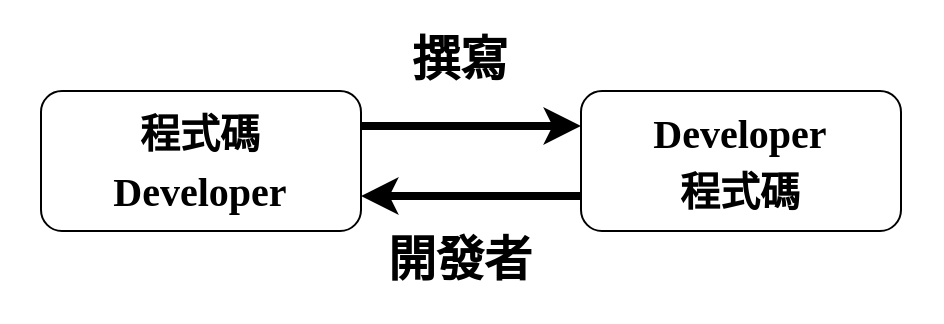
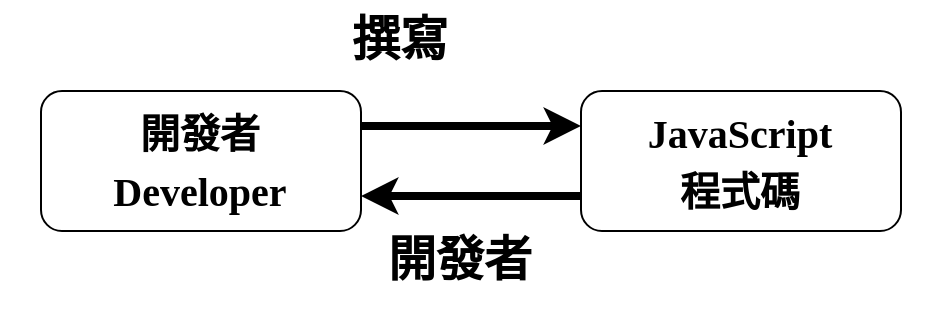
(461, 61) -> (401, 41)
(201, 161) -> (201, 161)
(741, 161) -> (741, 161)
